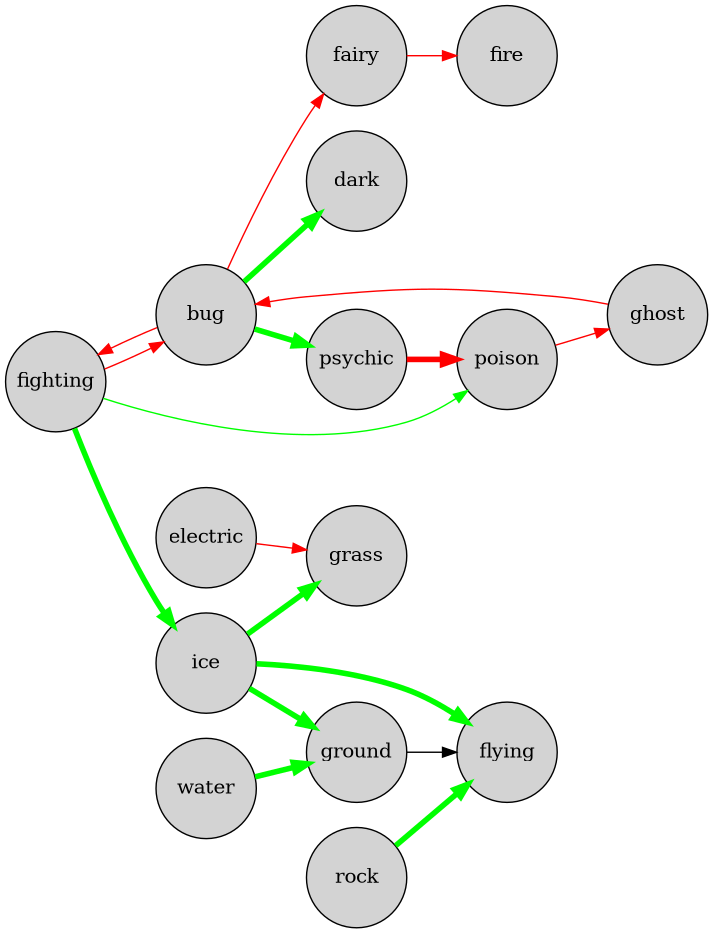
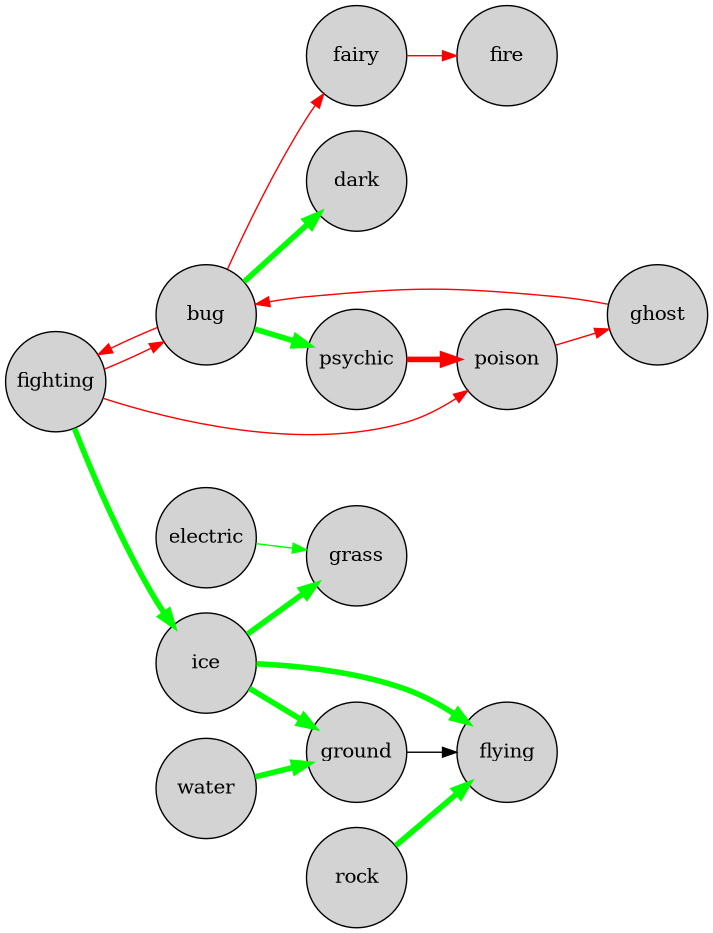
(281, 434) -> (281, 434)
(274, 546) -> (274, 546)
